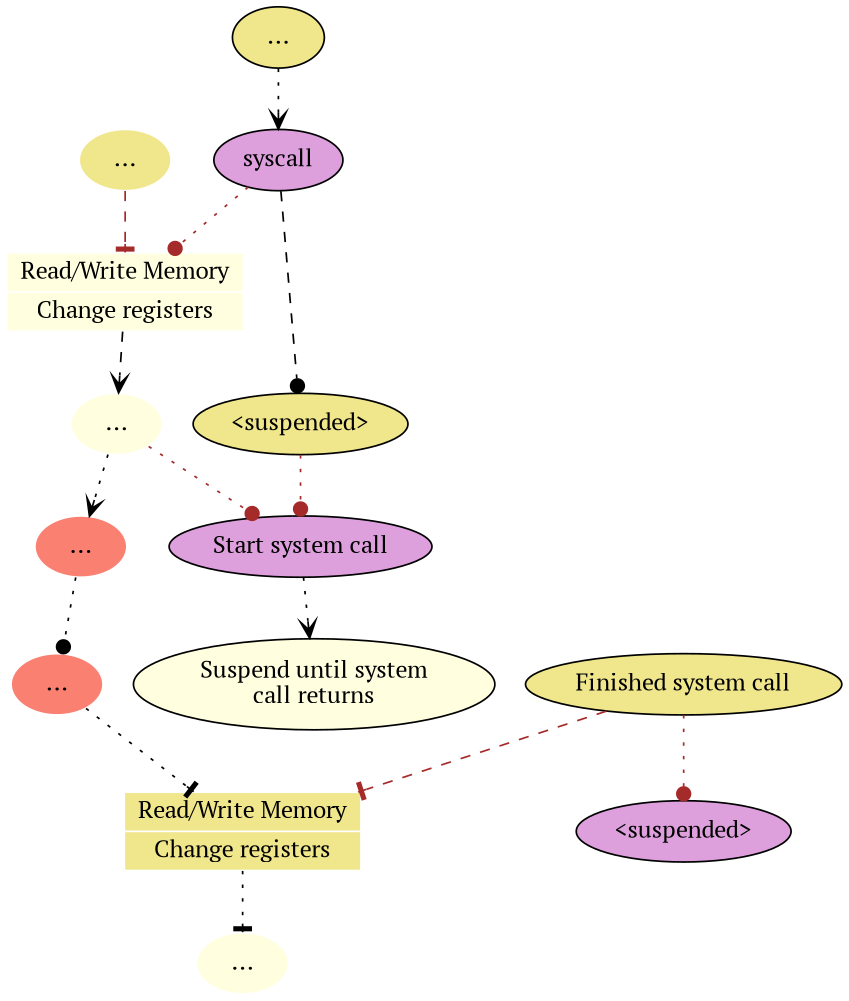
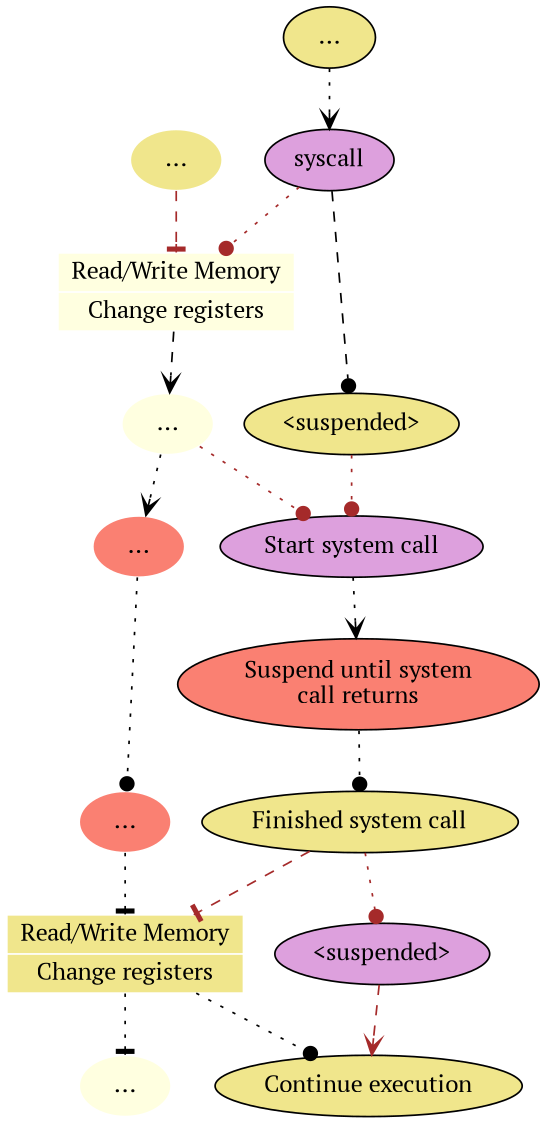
(314, 684) -> (358, 684)
none -> (359, 754)
none -> (369, 1086)
